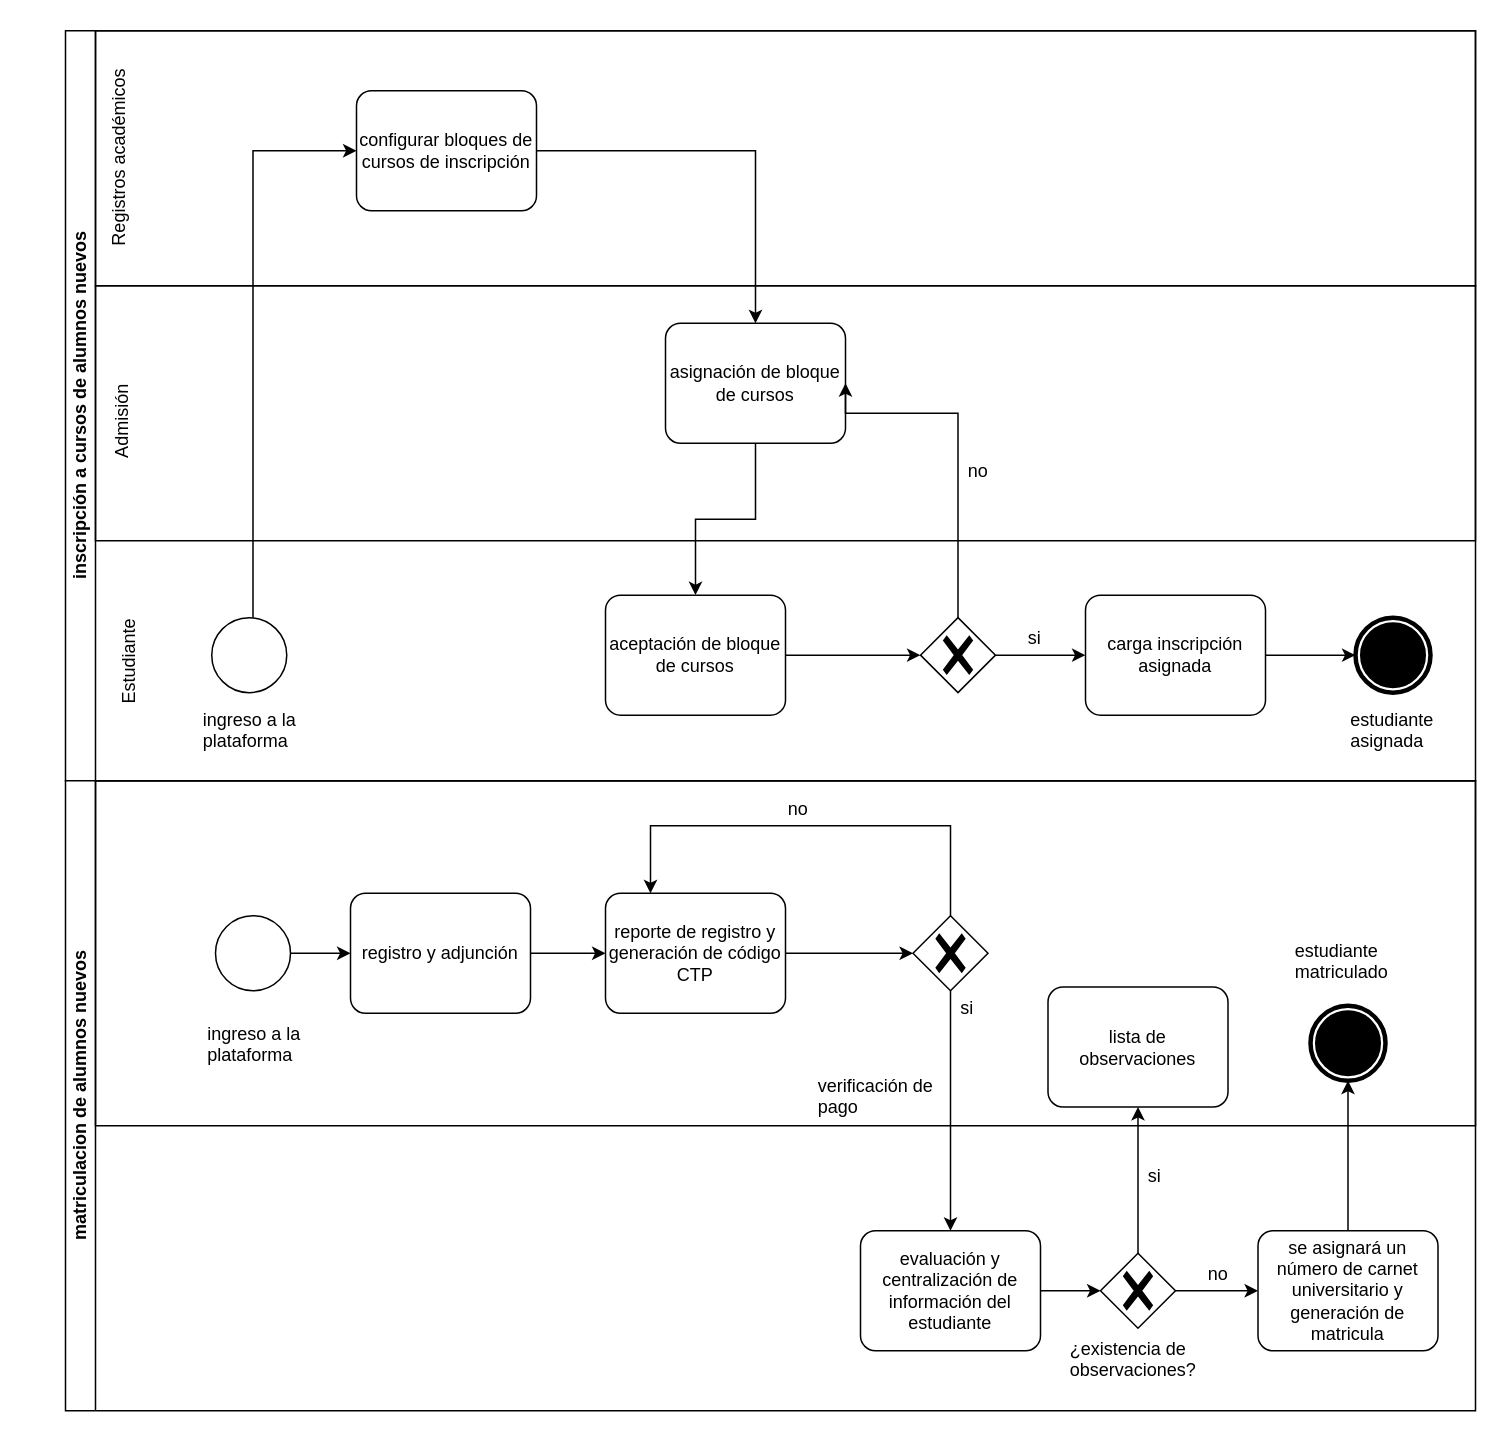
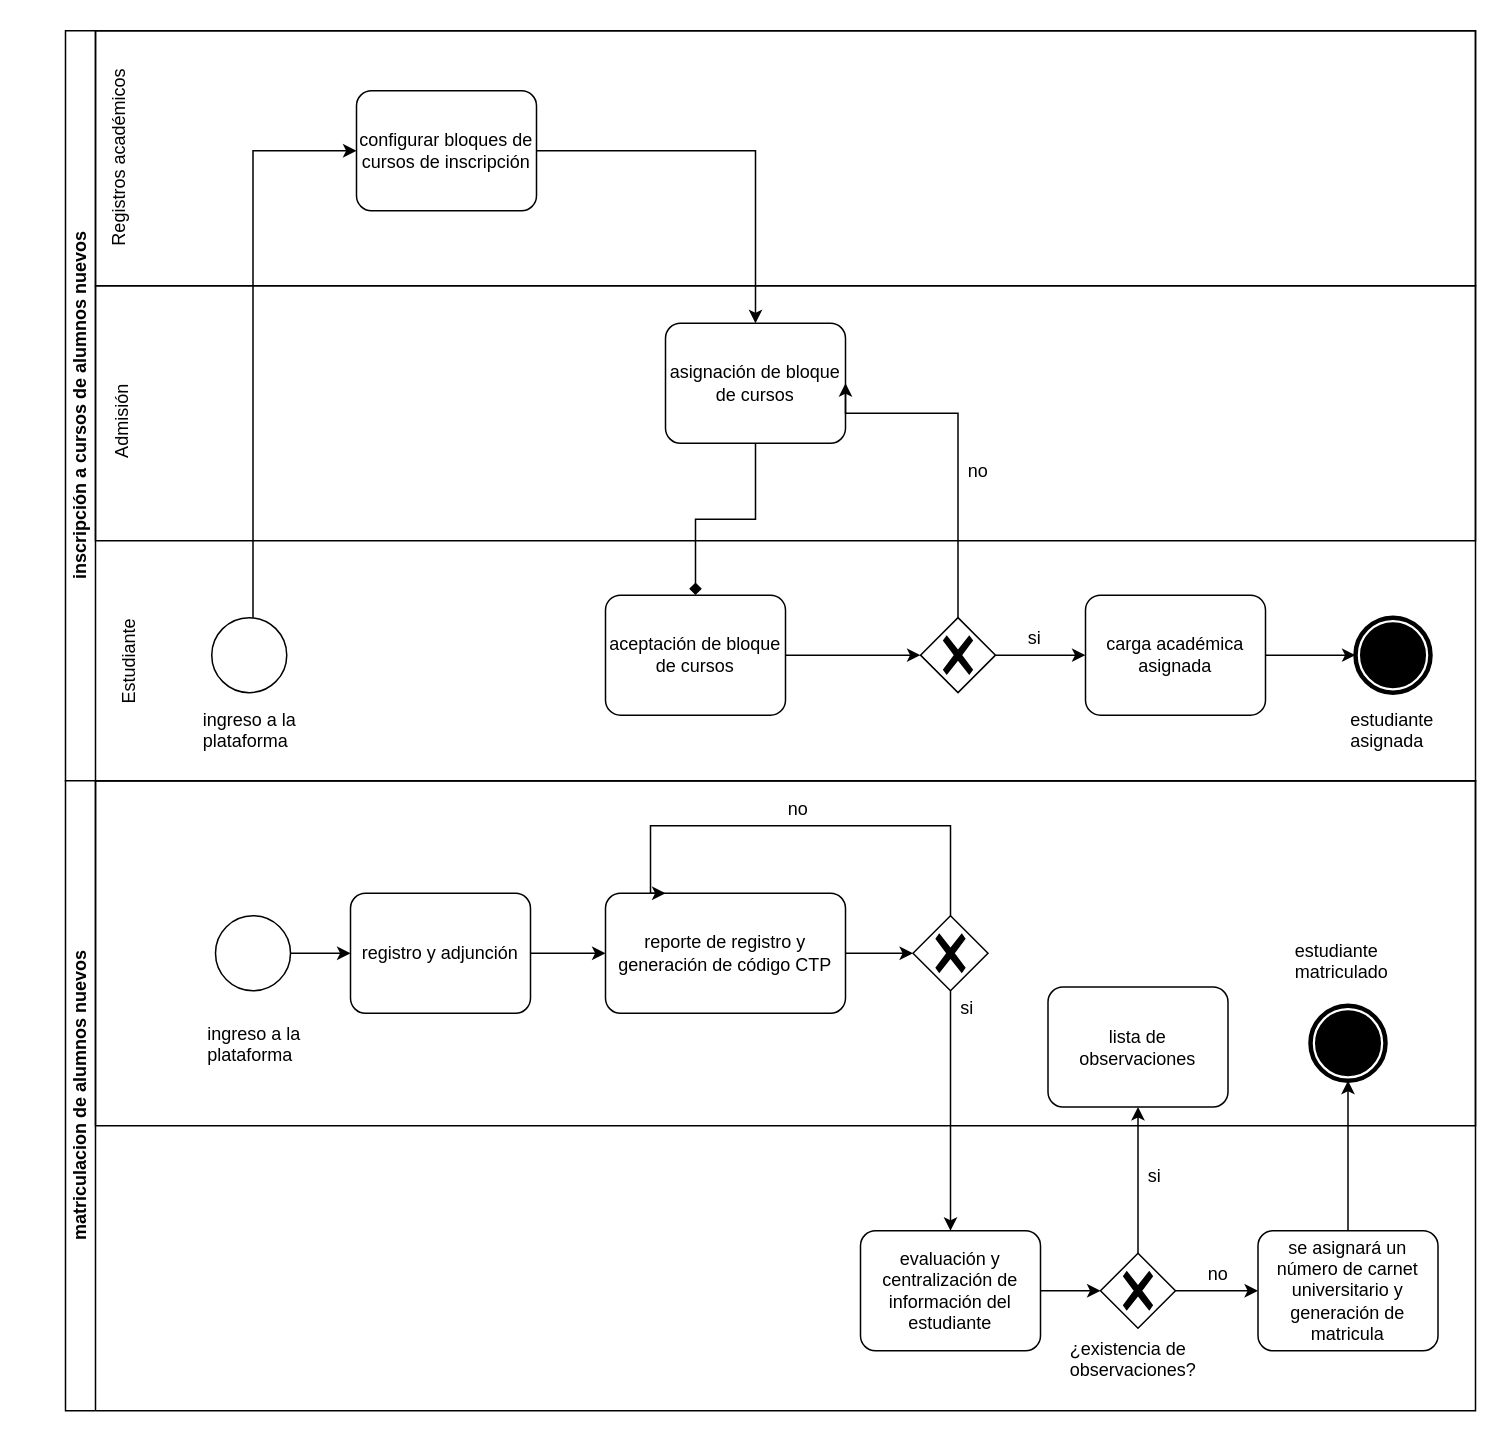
(695, 583) -> (695, 582)
(1175, 655) -> (1175, 655)
(695, 953) -> (725, 953)
(879, 1096) -> none
